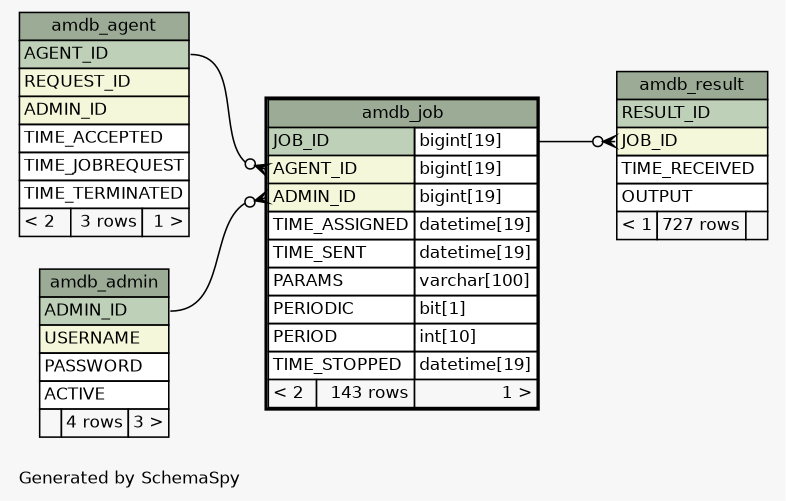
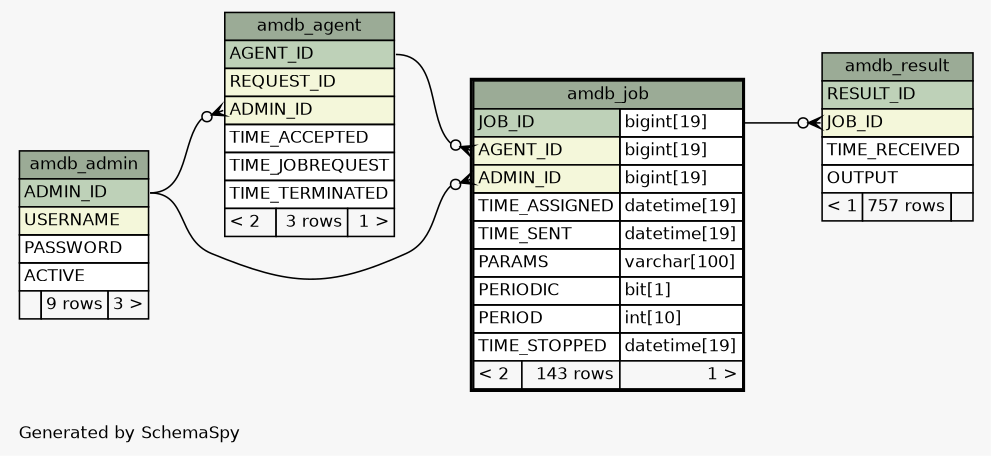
none -> (183, 163)
(702, 225) -> (907, 206)
(95, 422) -> (75, 304)
